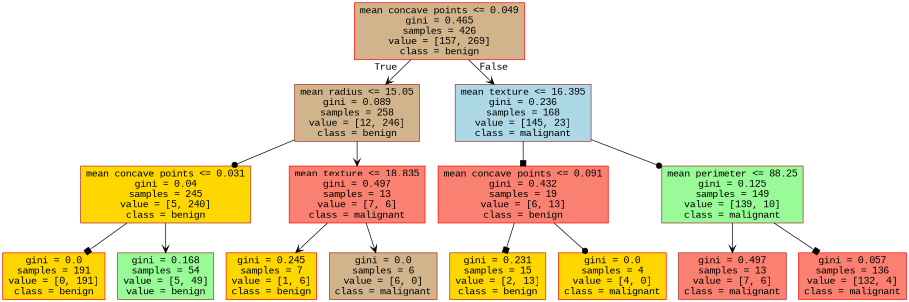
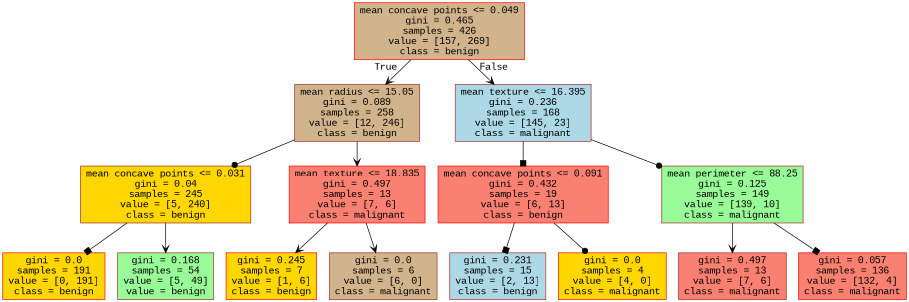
(498, 276) -> (498, 276)
